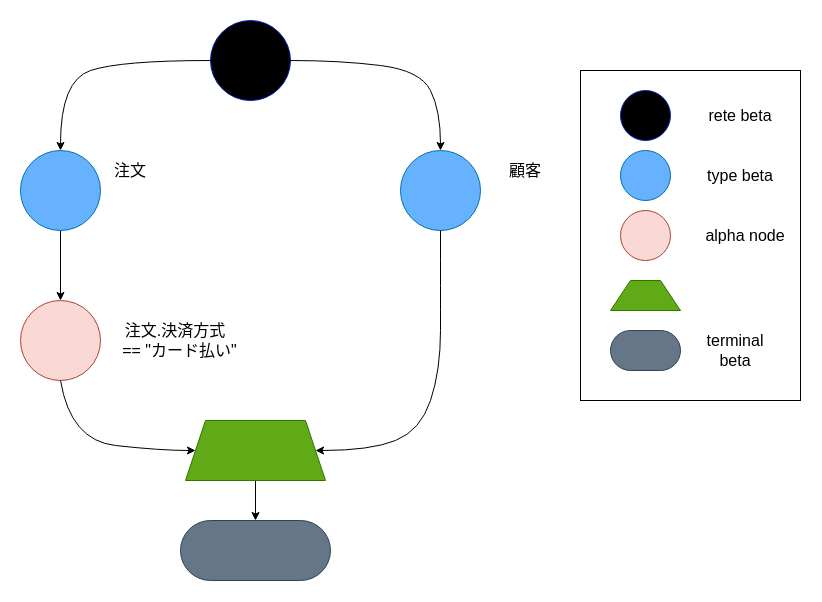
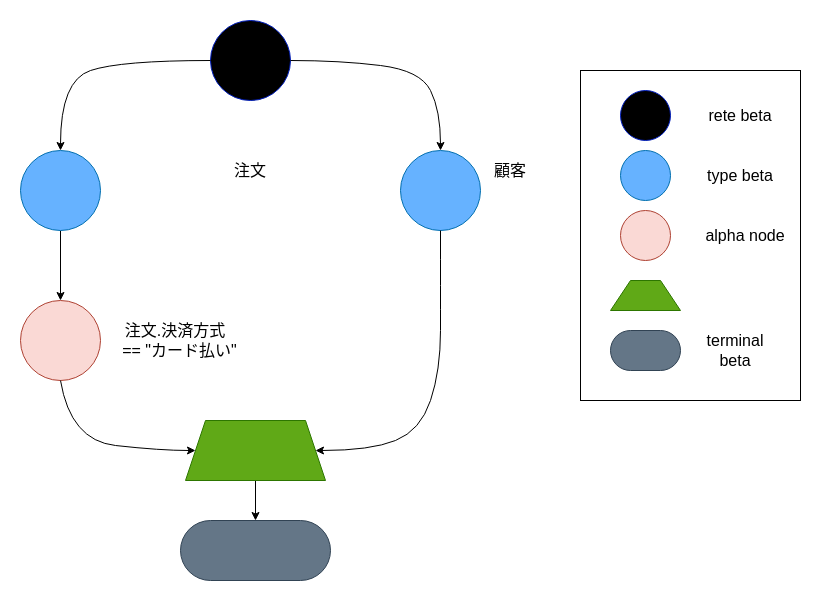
(131, 171) -> (251, 171)
(526, 171) -> (511, 171)
